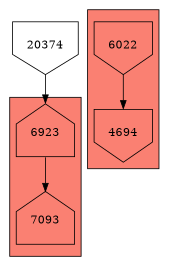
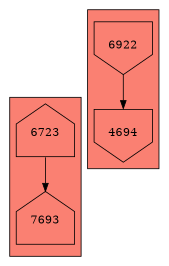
(45, 45) -> none
(123, 45) -> (123, 45)
(45, 133) -> (45, 133)
(45, 221) -> (45, 221)
